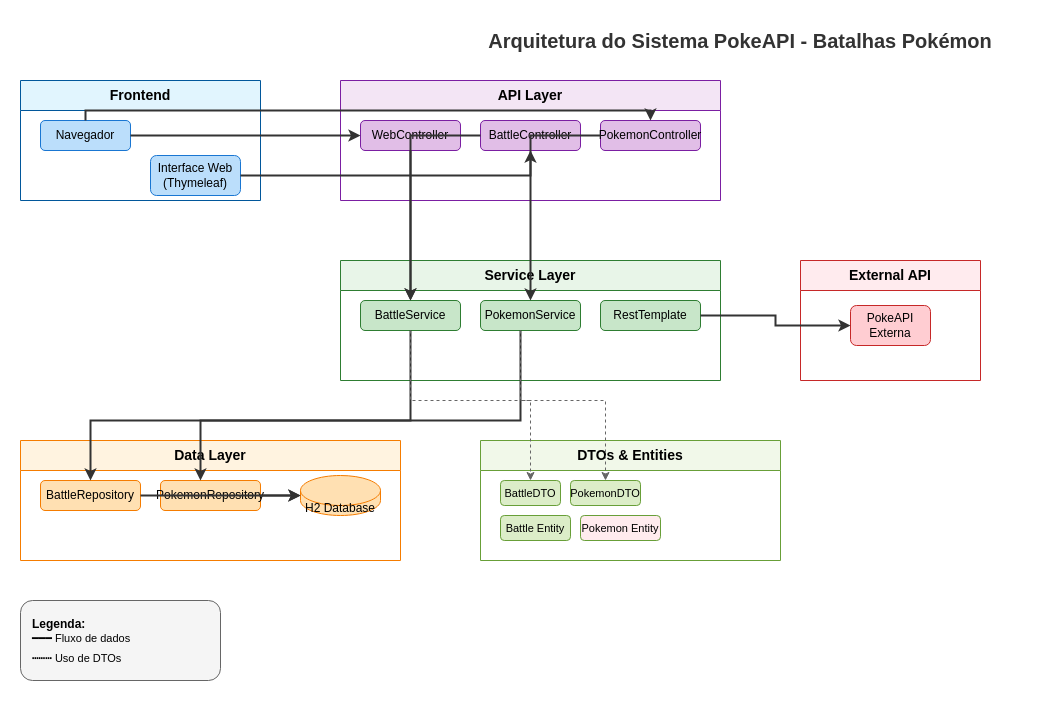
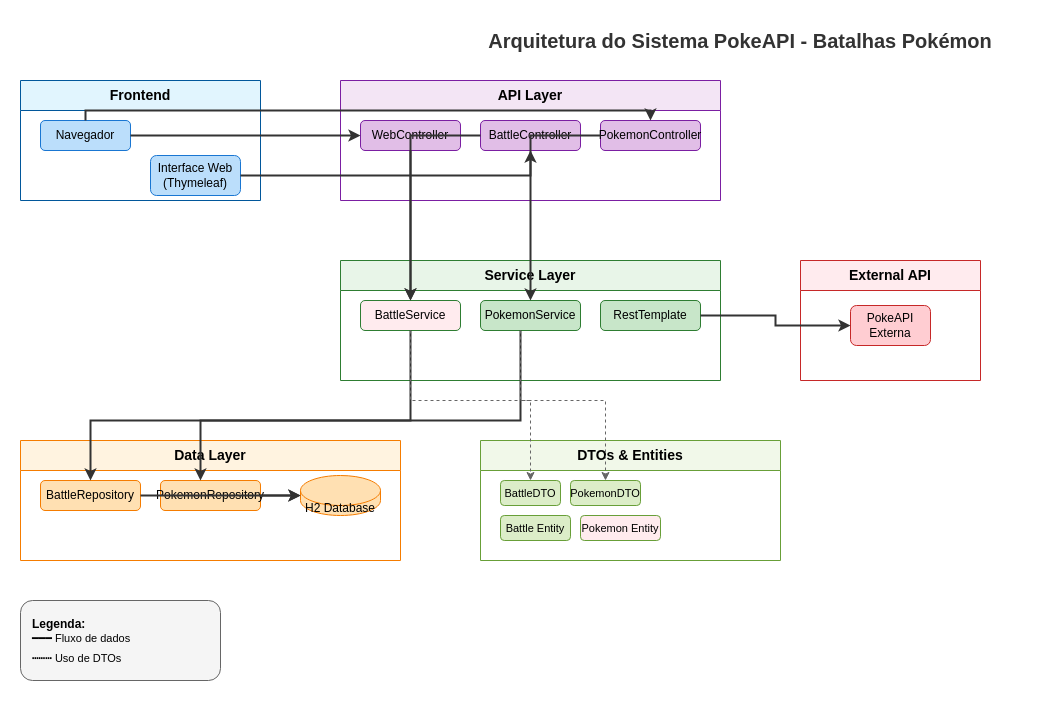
(411, 316) -> (411, 316)
